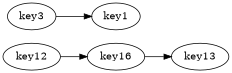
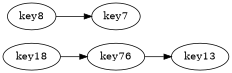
(32, 16) -> (32, 16)
(116, 16) -> (116, 16)
(32, 57) -> (32, 57)
(116, 57) -> (116, 57)
